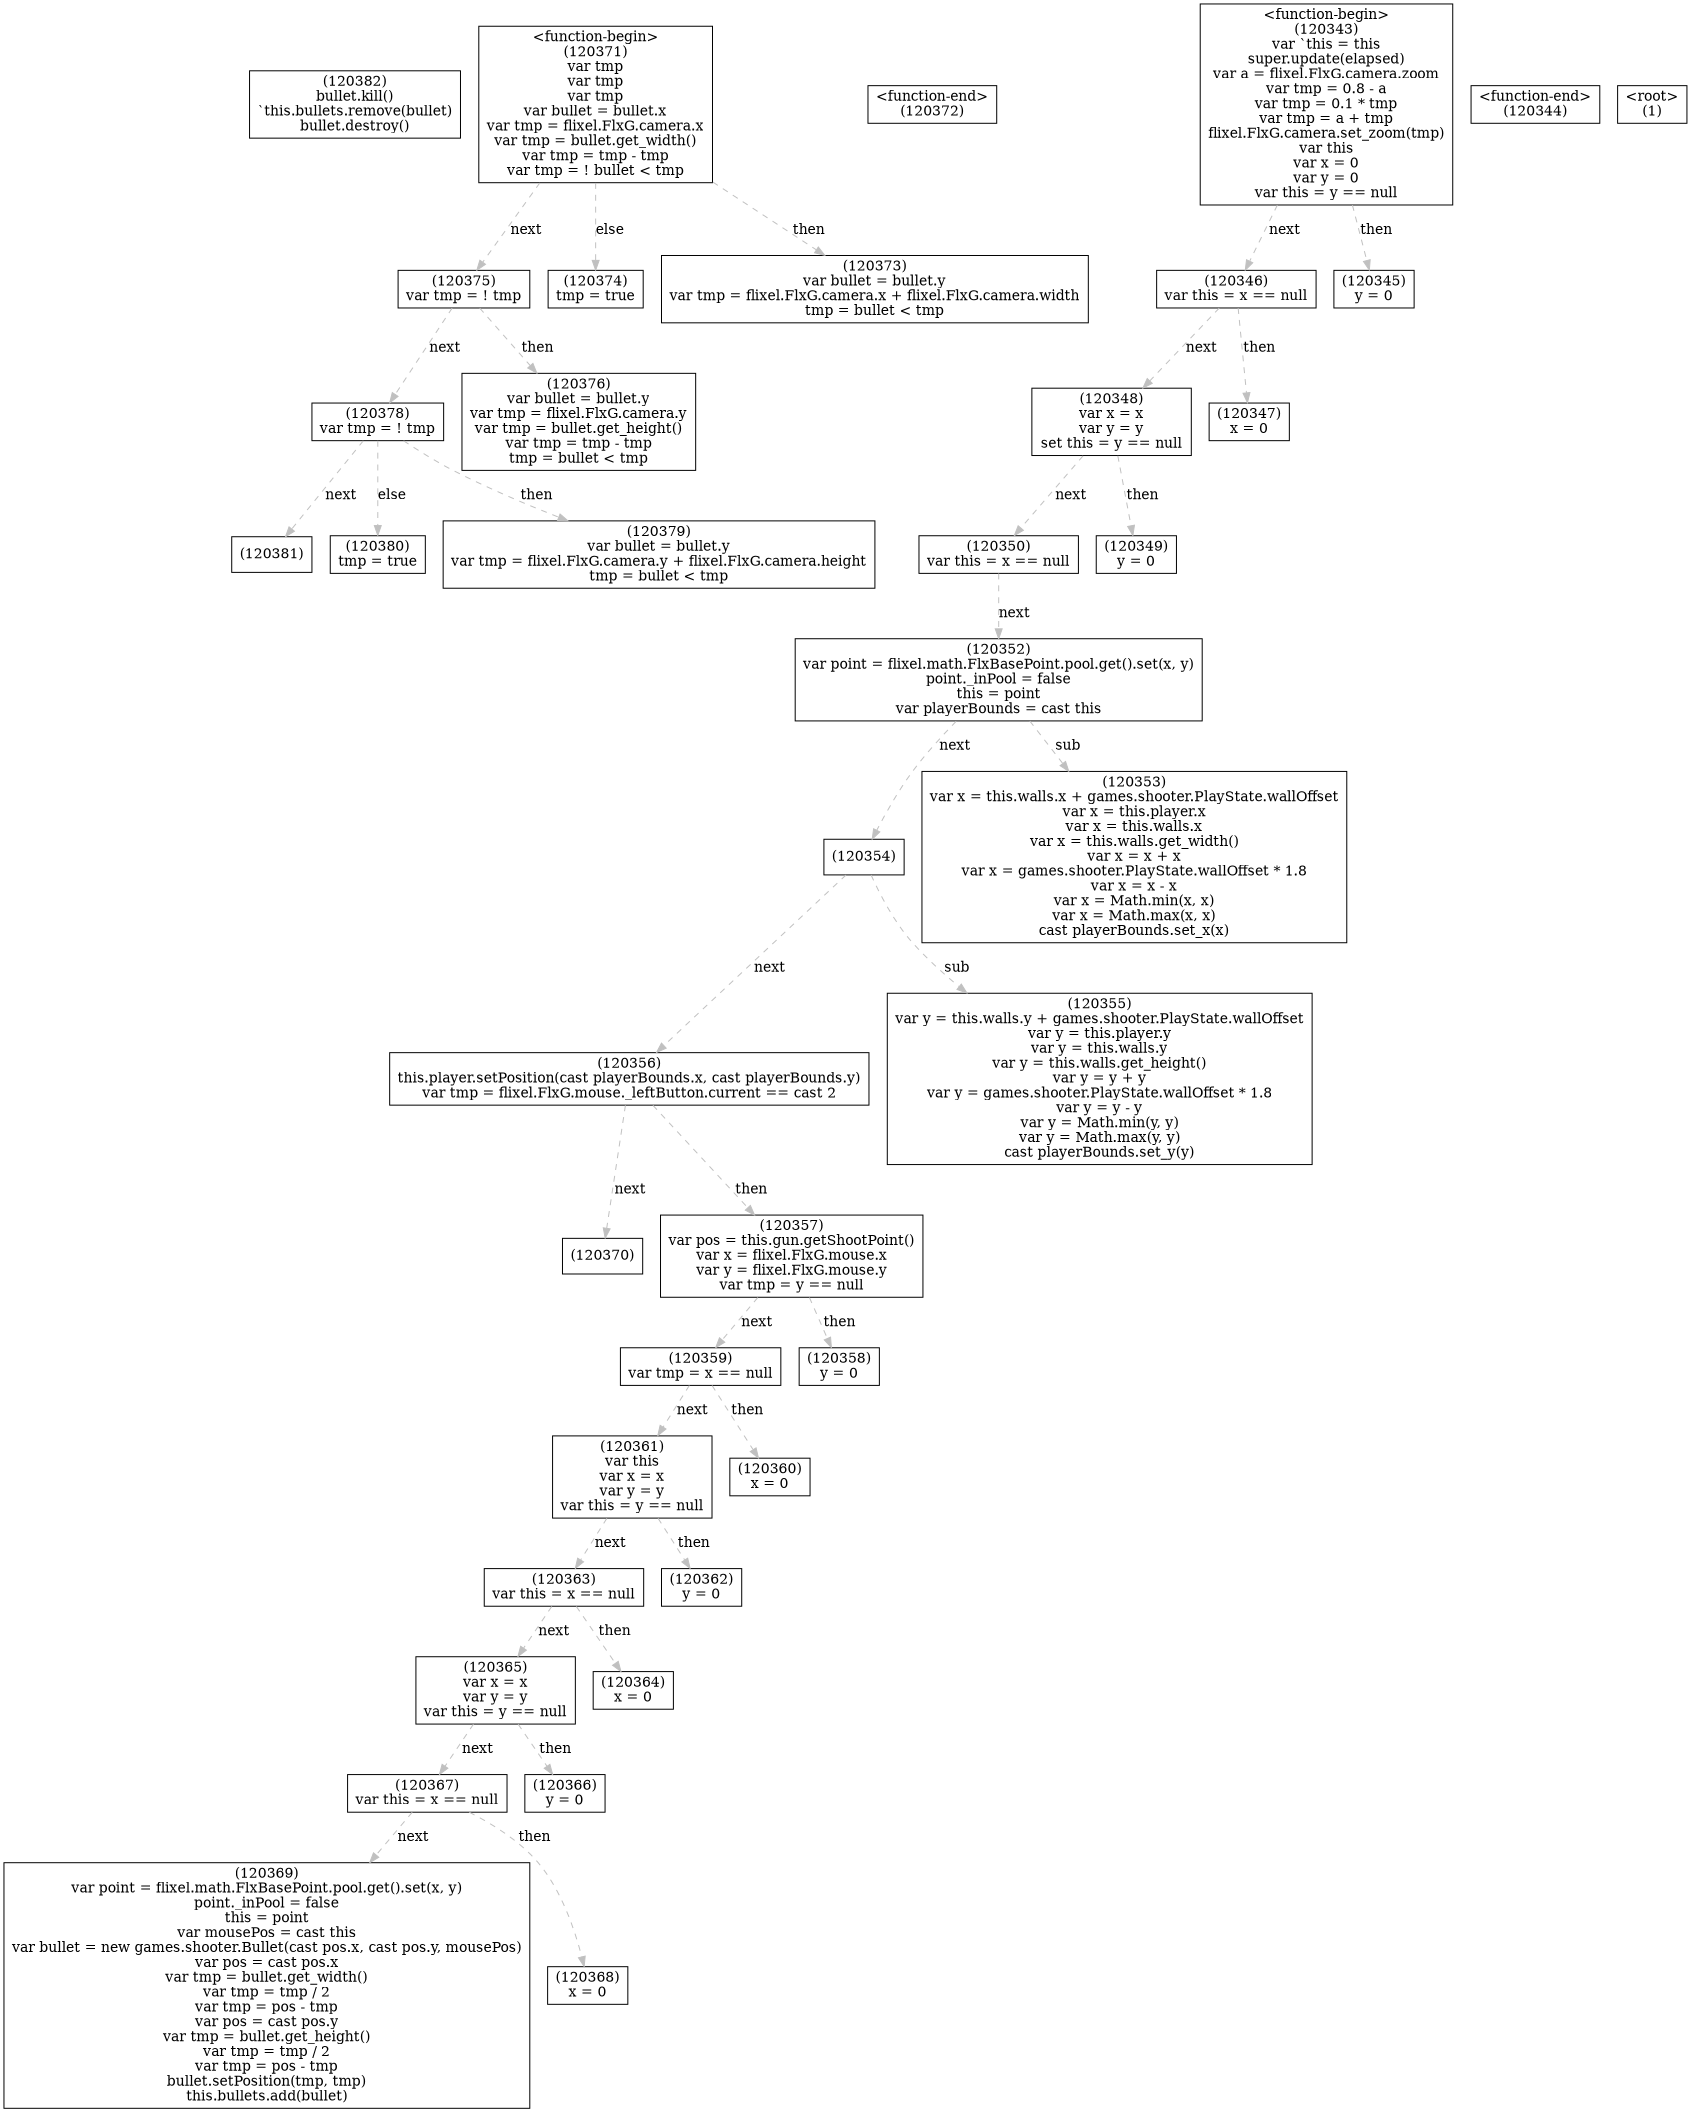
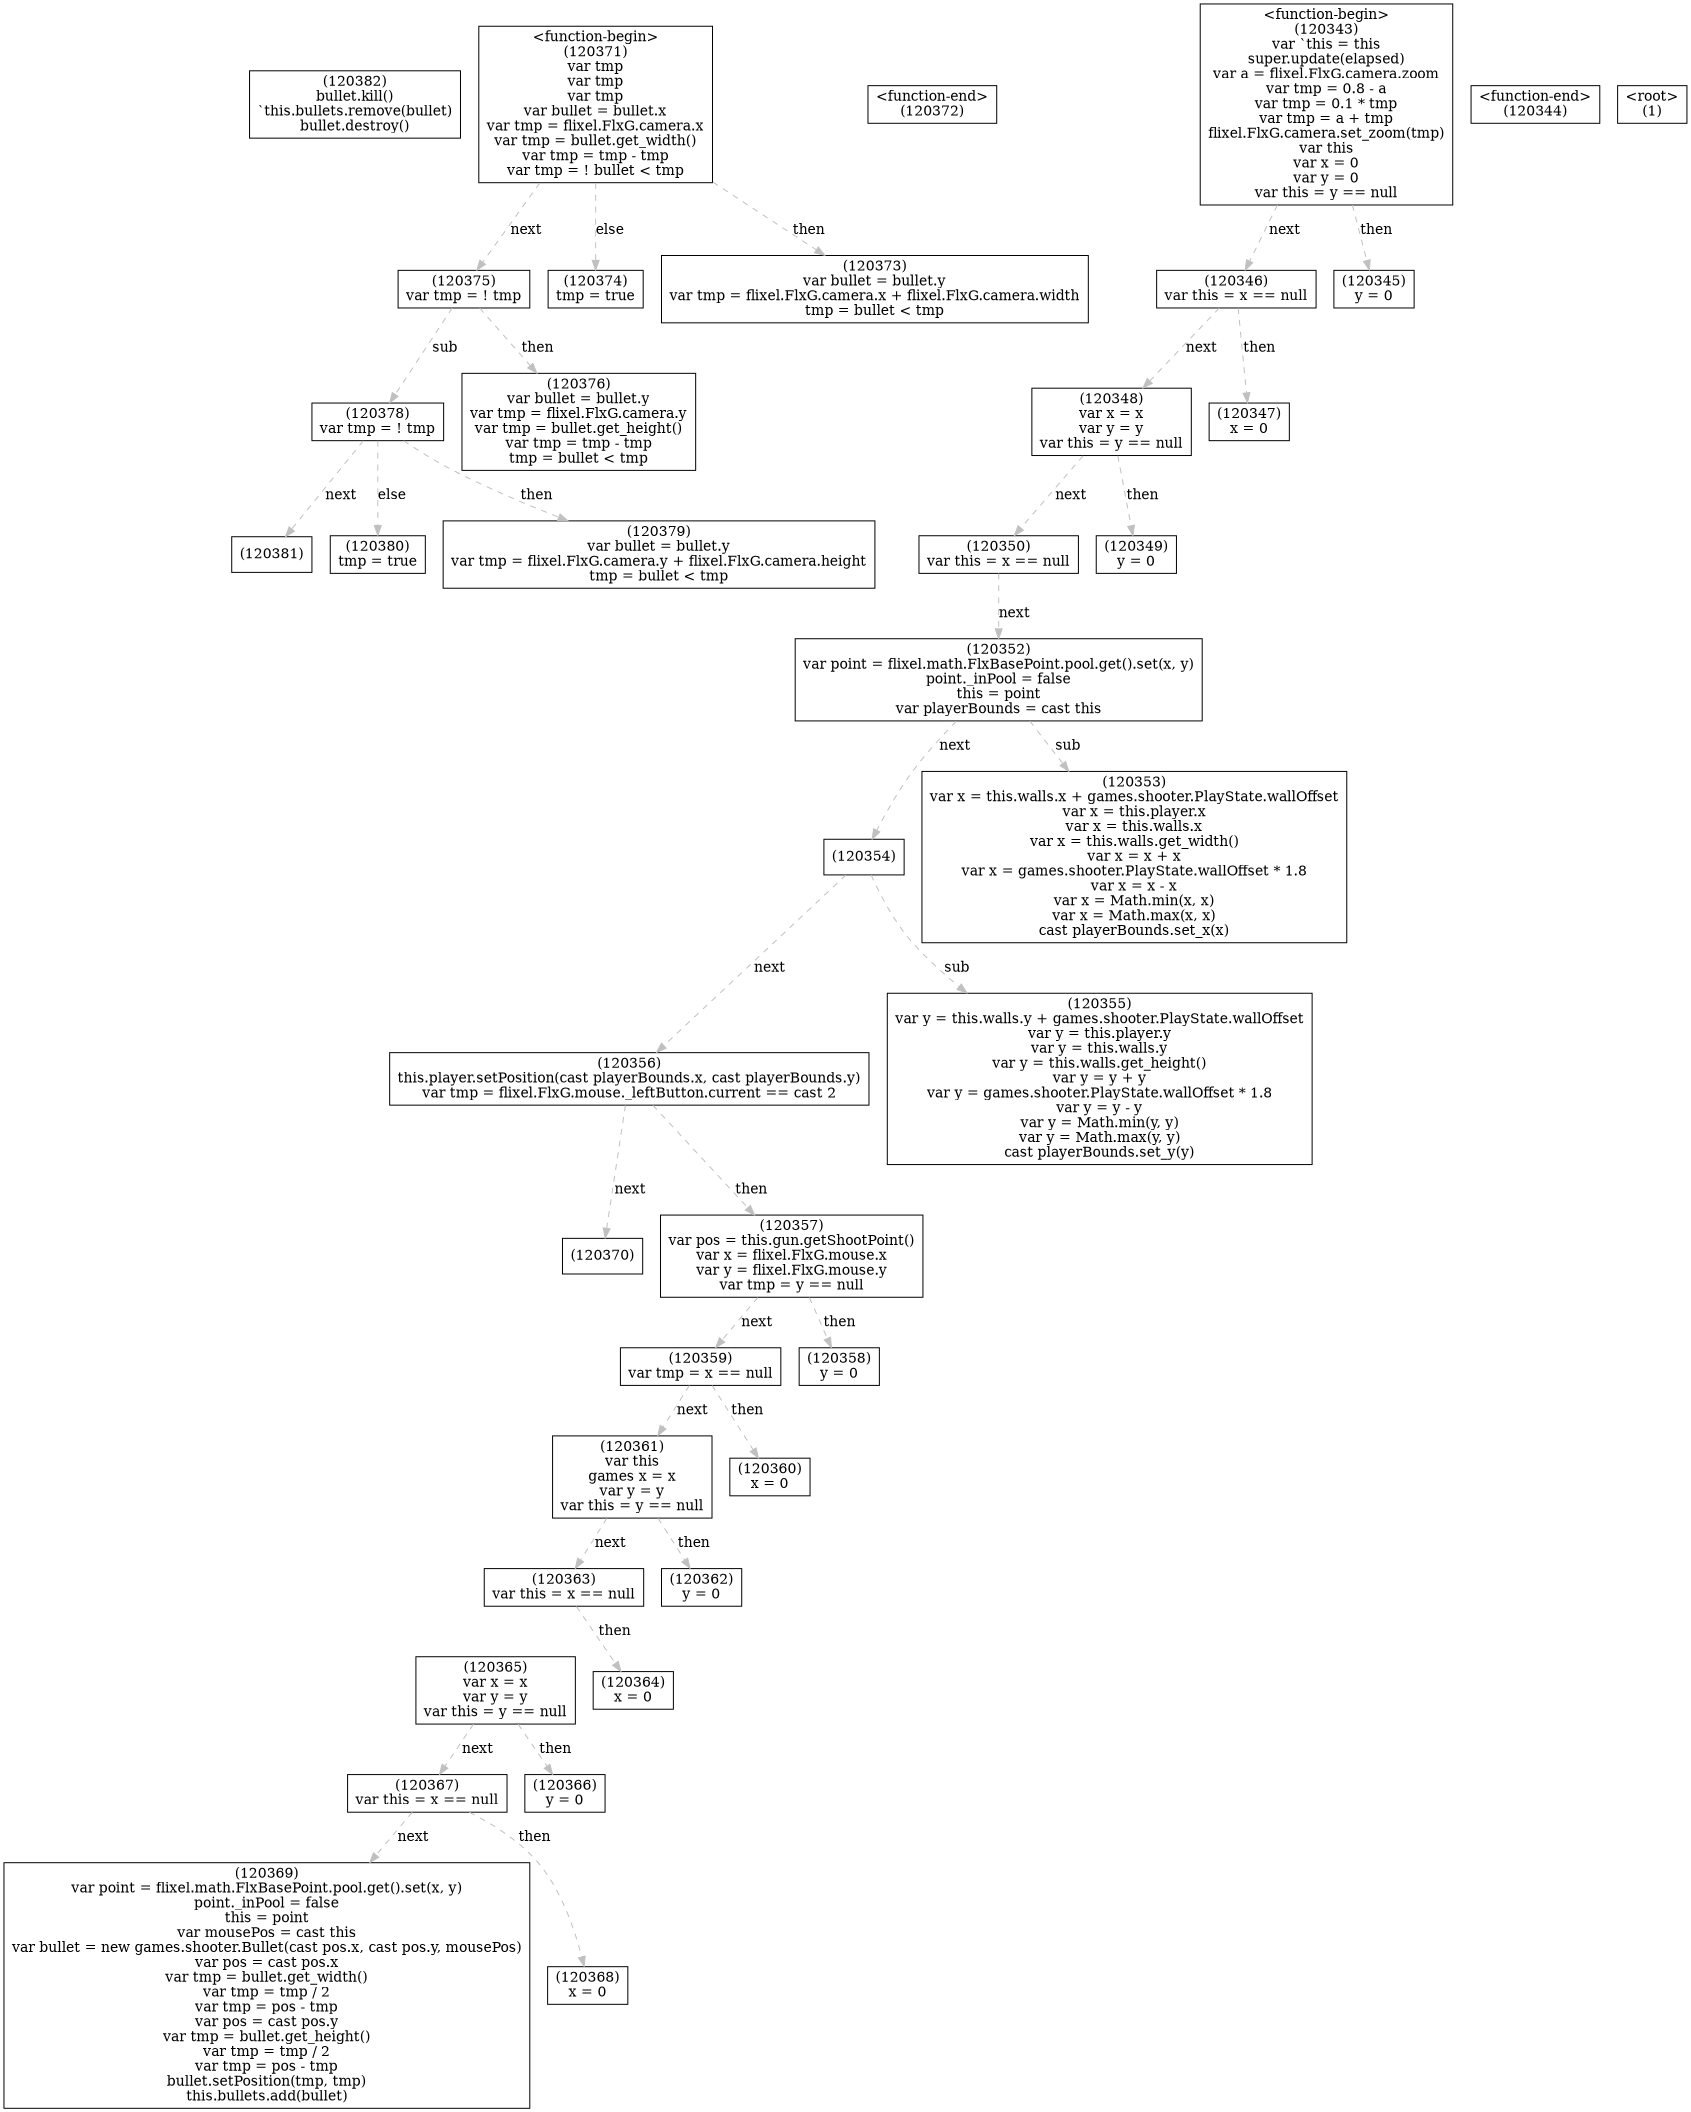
(445, 348) -> (445, 348)
(1112, 422) -> (1112, 422)
(632, 1477) -> (632, 1477)
(538, 1627) -> none
